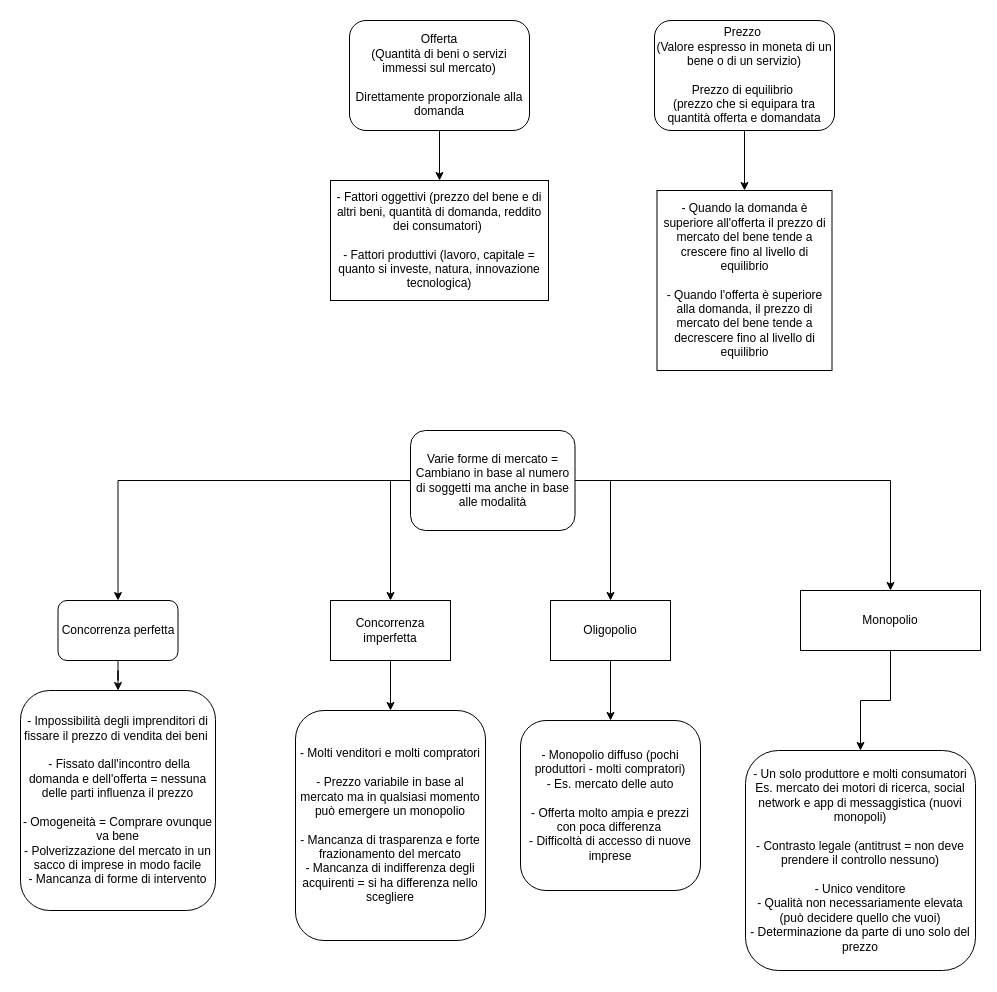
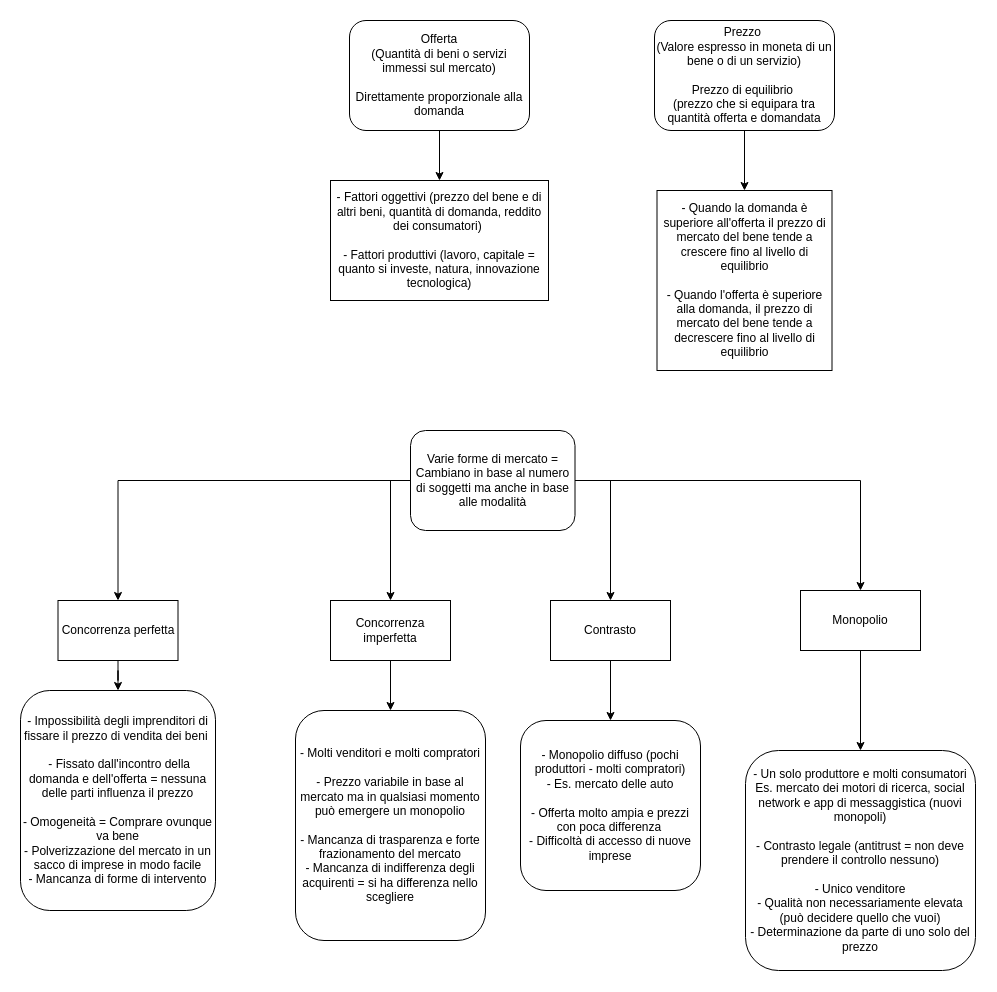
(891, 621) -> (861, 621)
(118, 631) -> (118, 631)
(611, 631) -> (611, 631)
